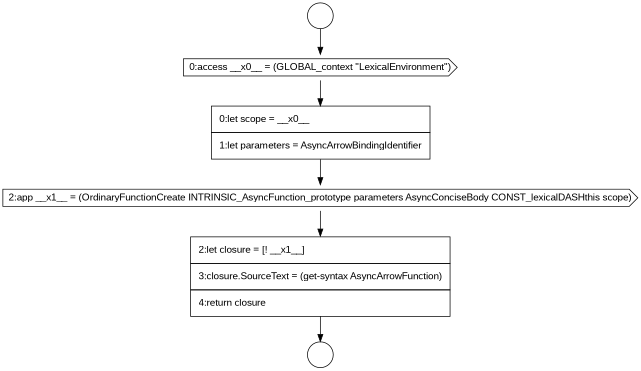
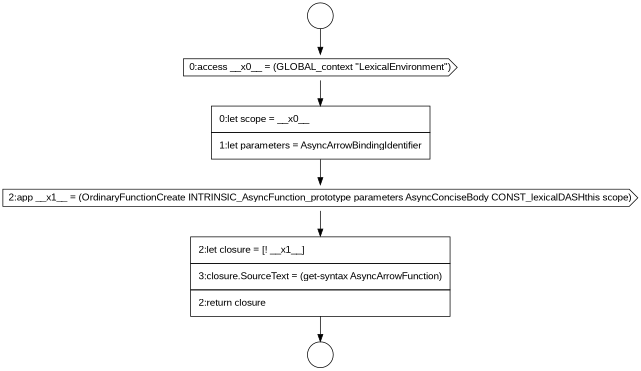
(232, 303) -> (232, 303)
